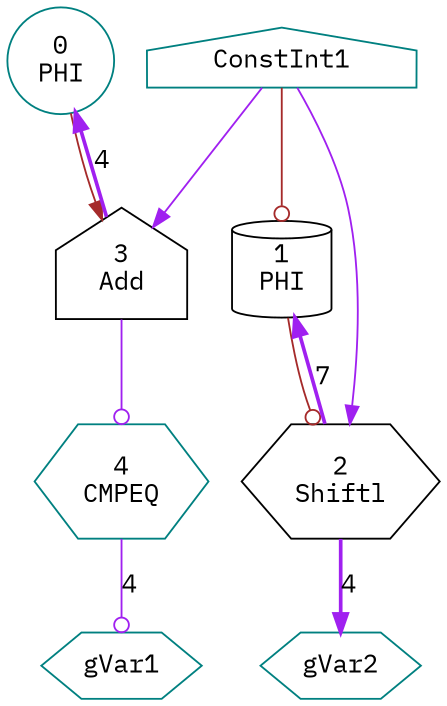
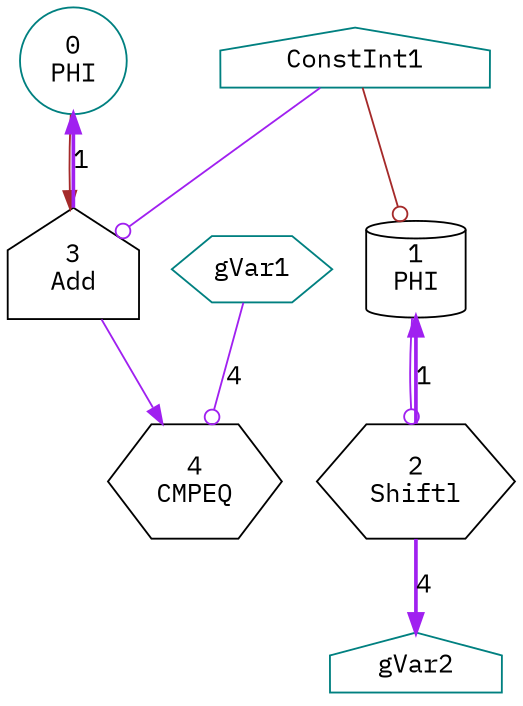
(213, 150) -> (225, 157)
(102, 161) -> (82, 161)
(354, 241) -> none
(122, 364) -> (127, 363)
(299, 372) -> (410, 363)
(323, 377) -> (424, 377)
(122, 481) -> (195, 481)
(122, 578) -> (229, 356)
(341, 666) -> (416, 666)
